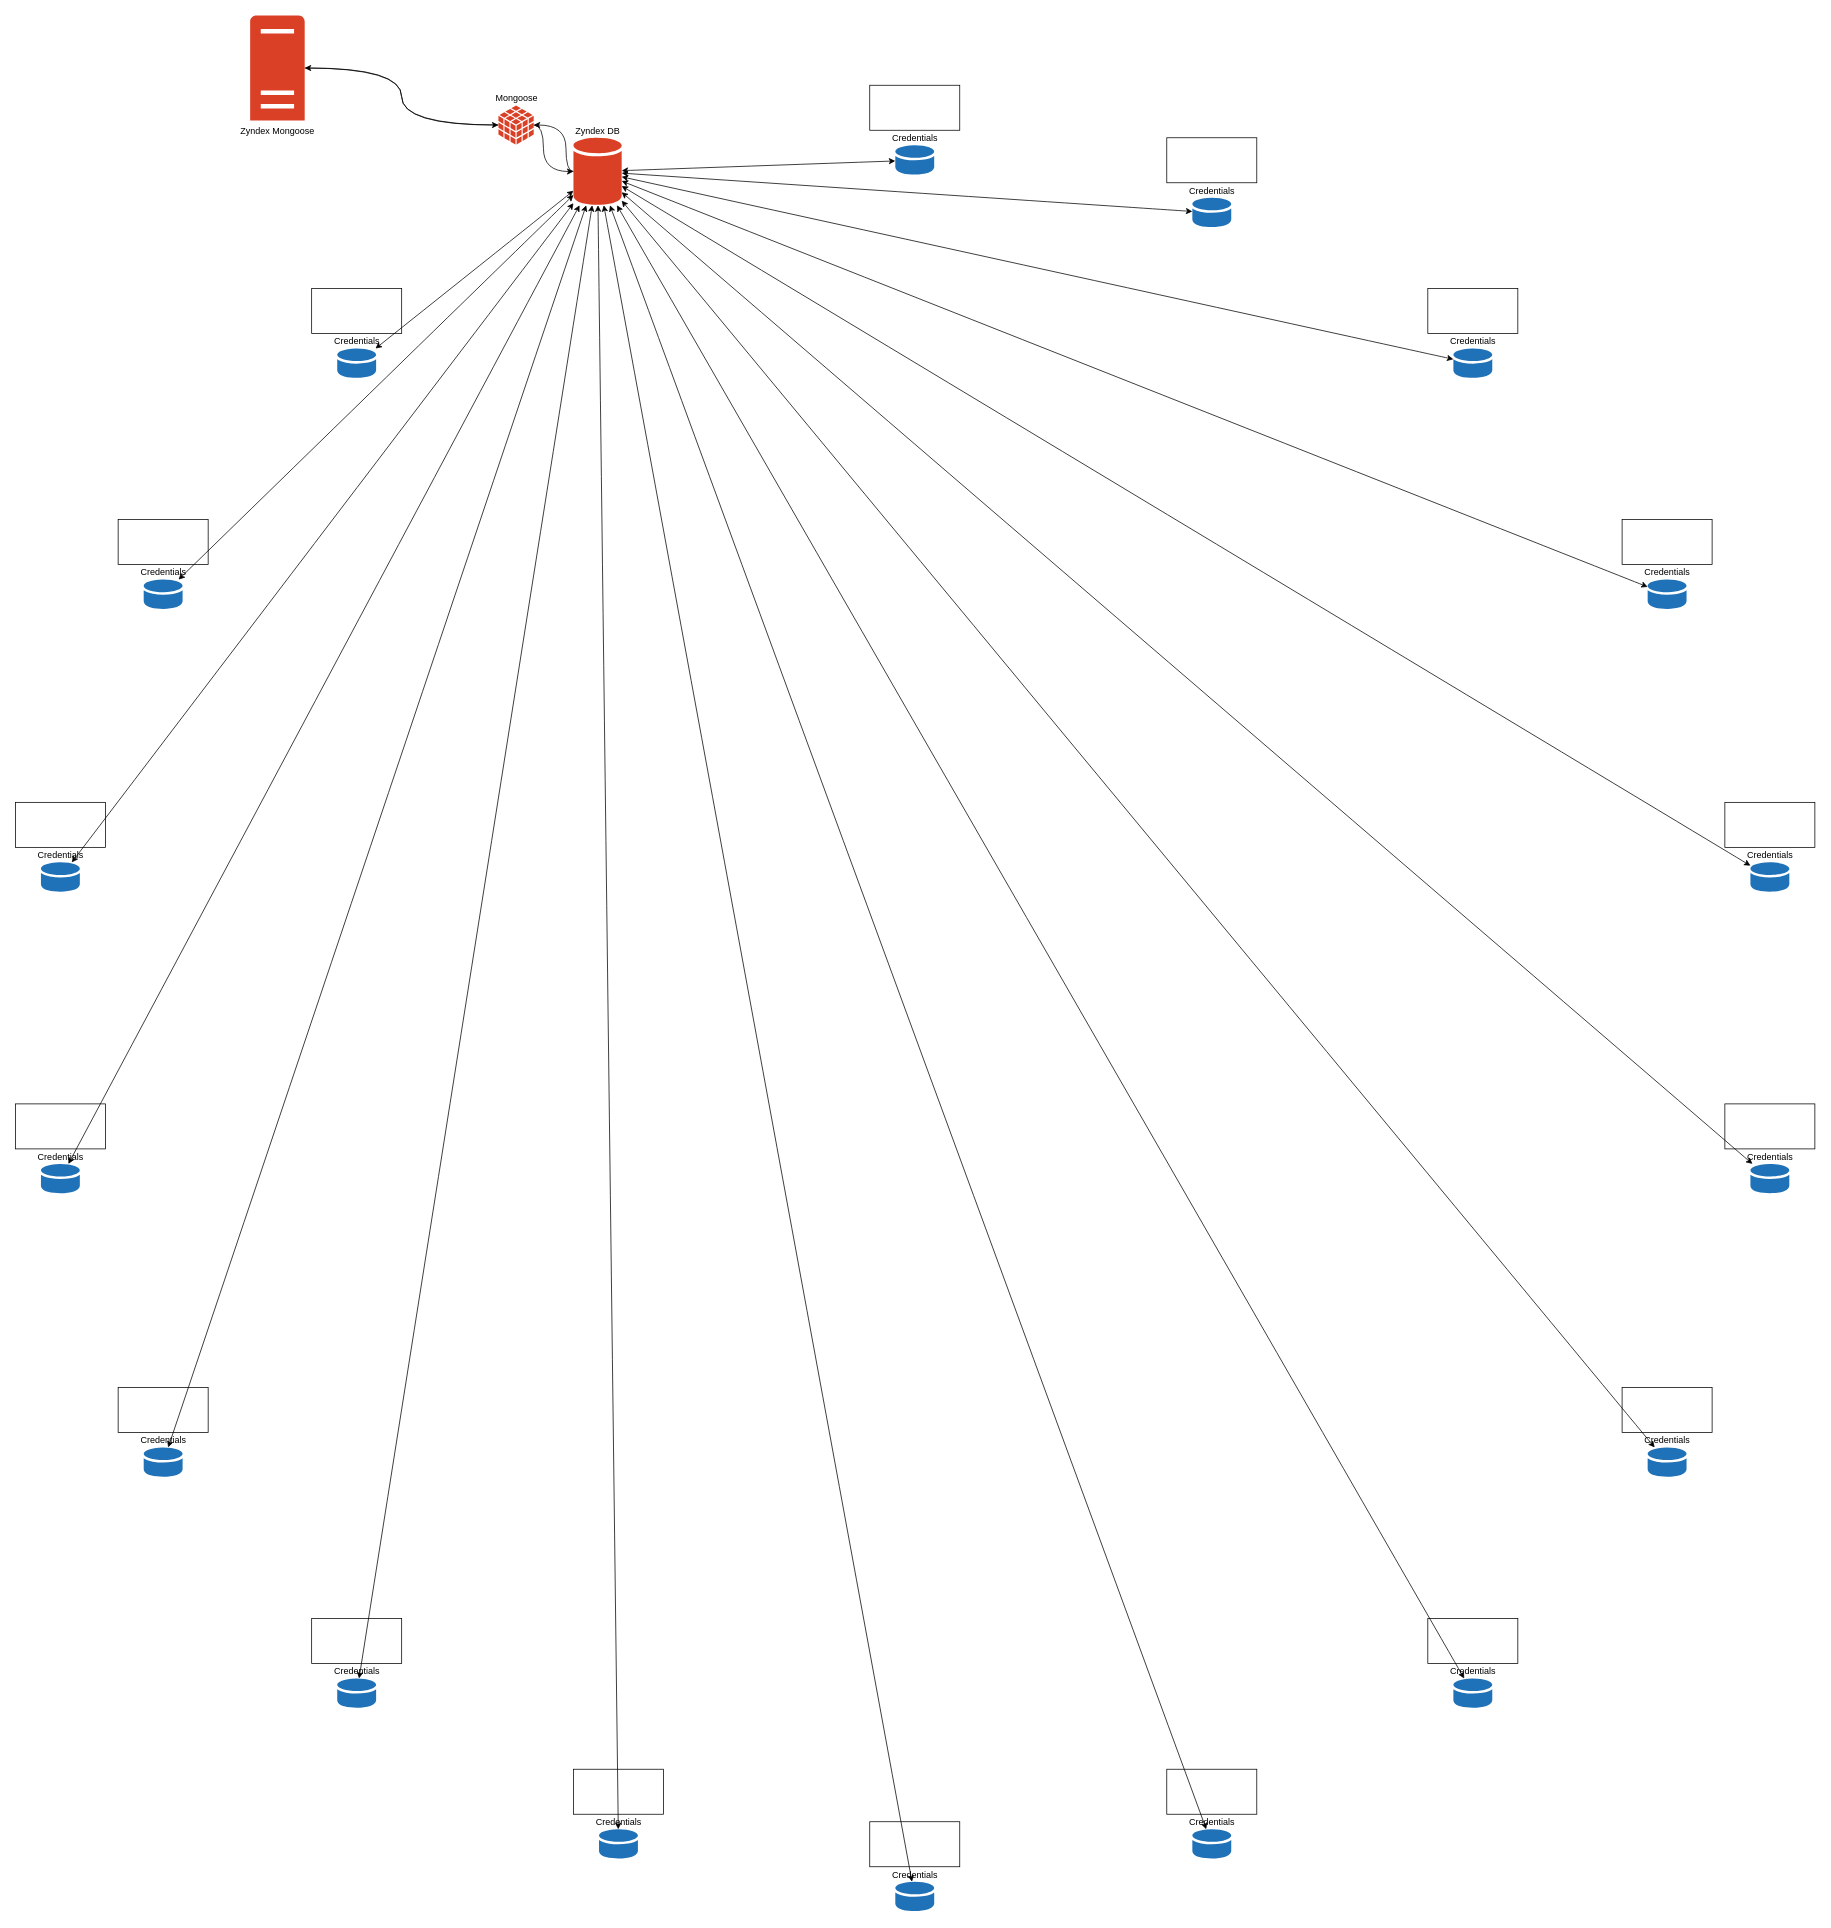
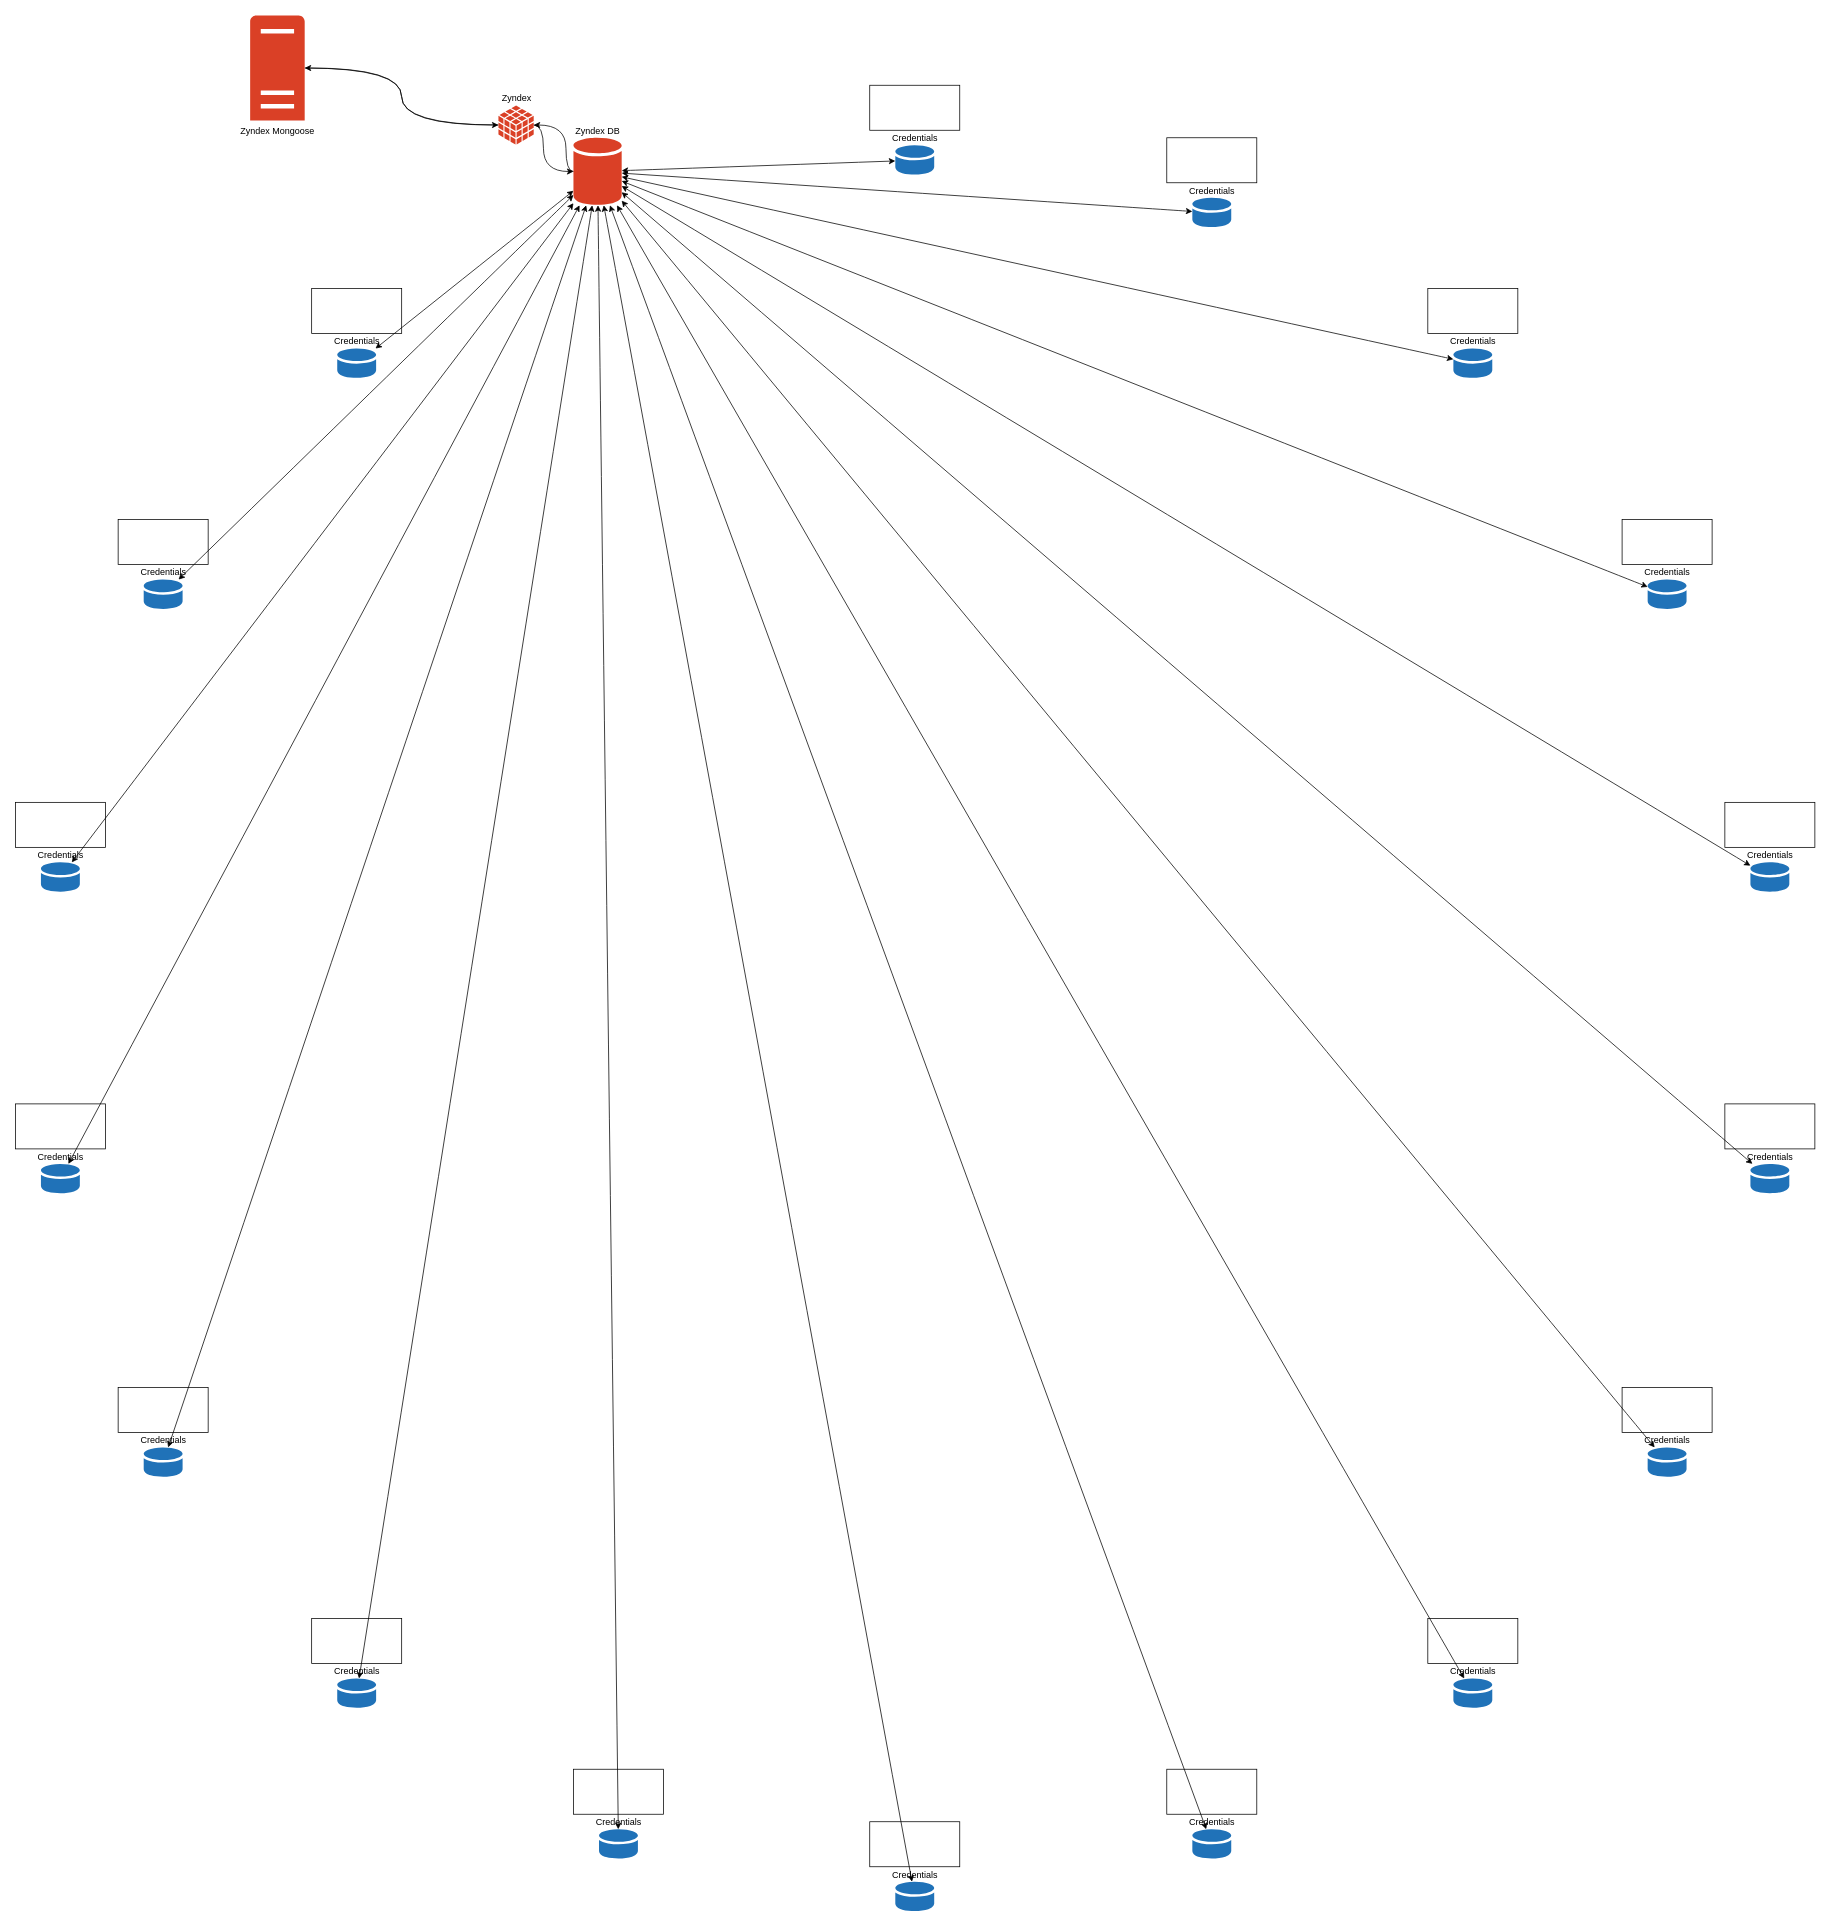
(517, 98) -> (517, 98)
